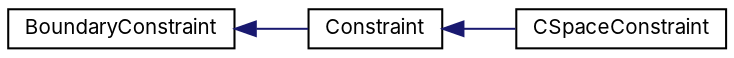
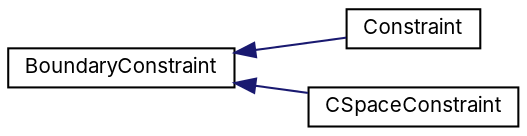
(489, 29) -> (282, 89)
